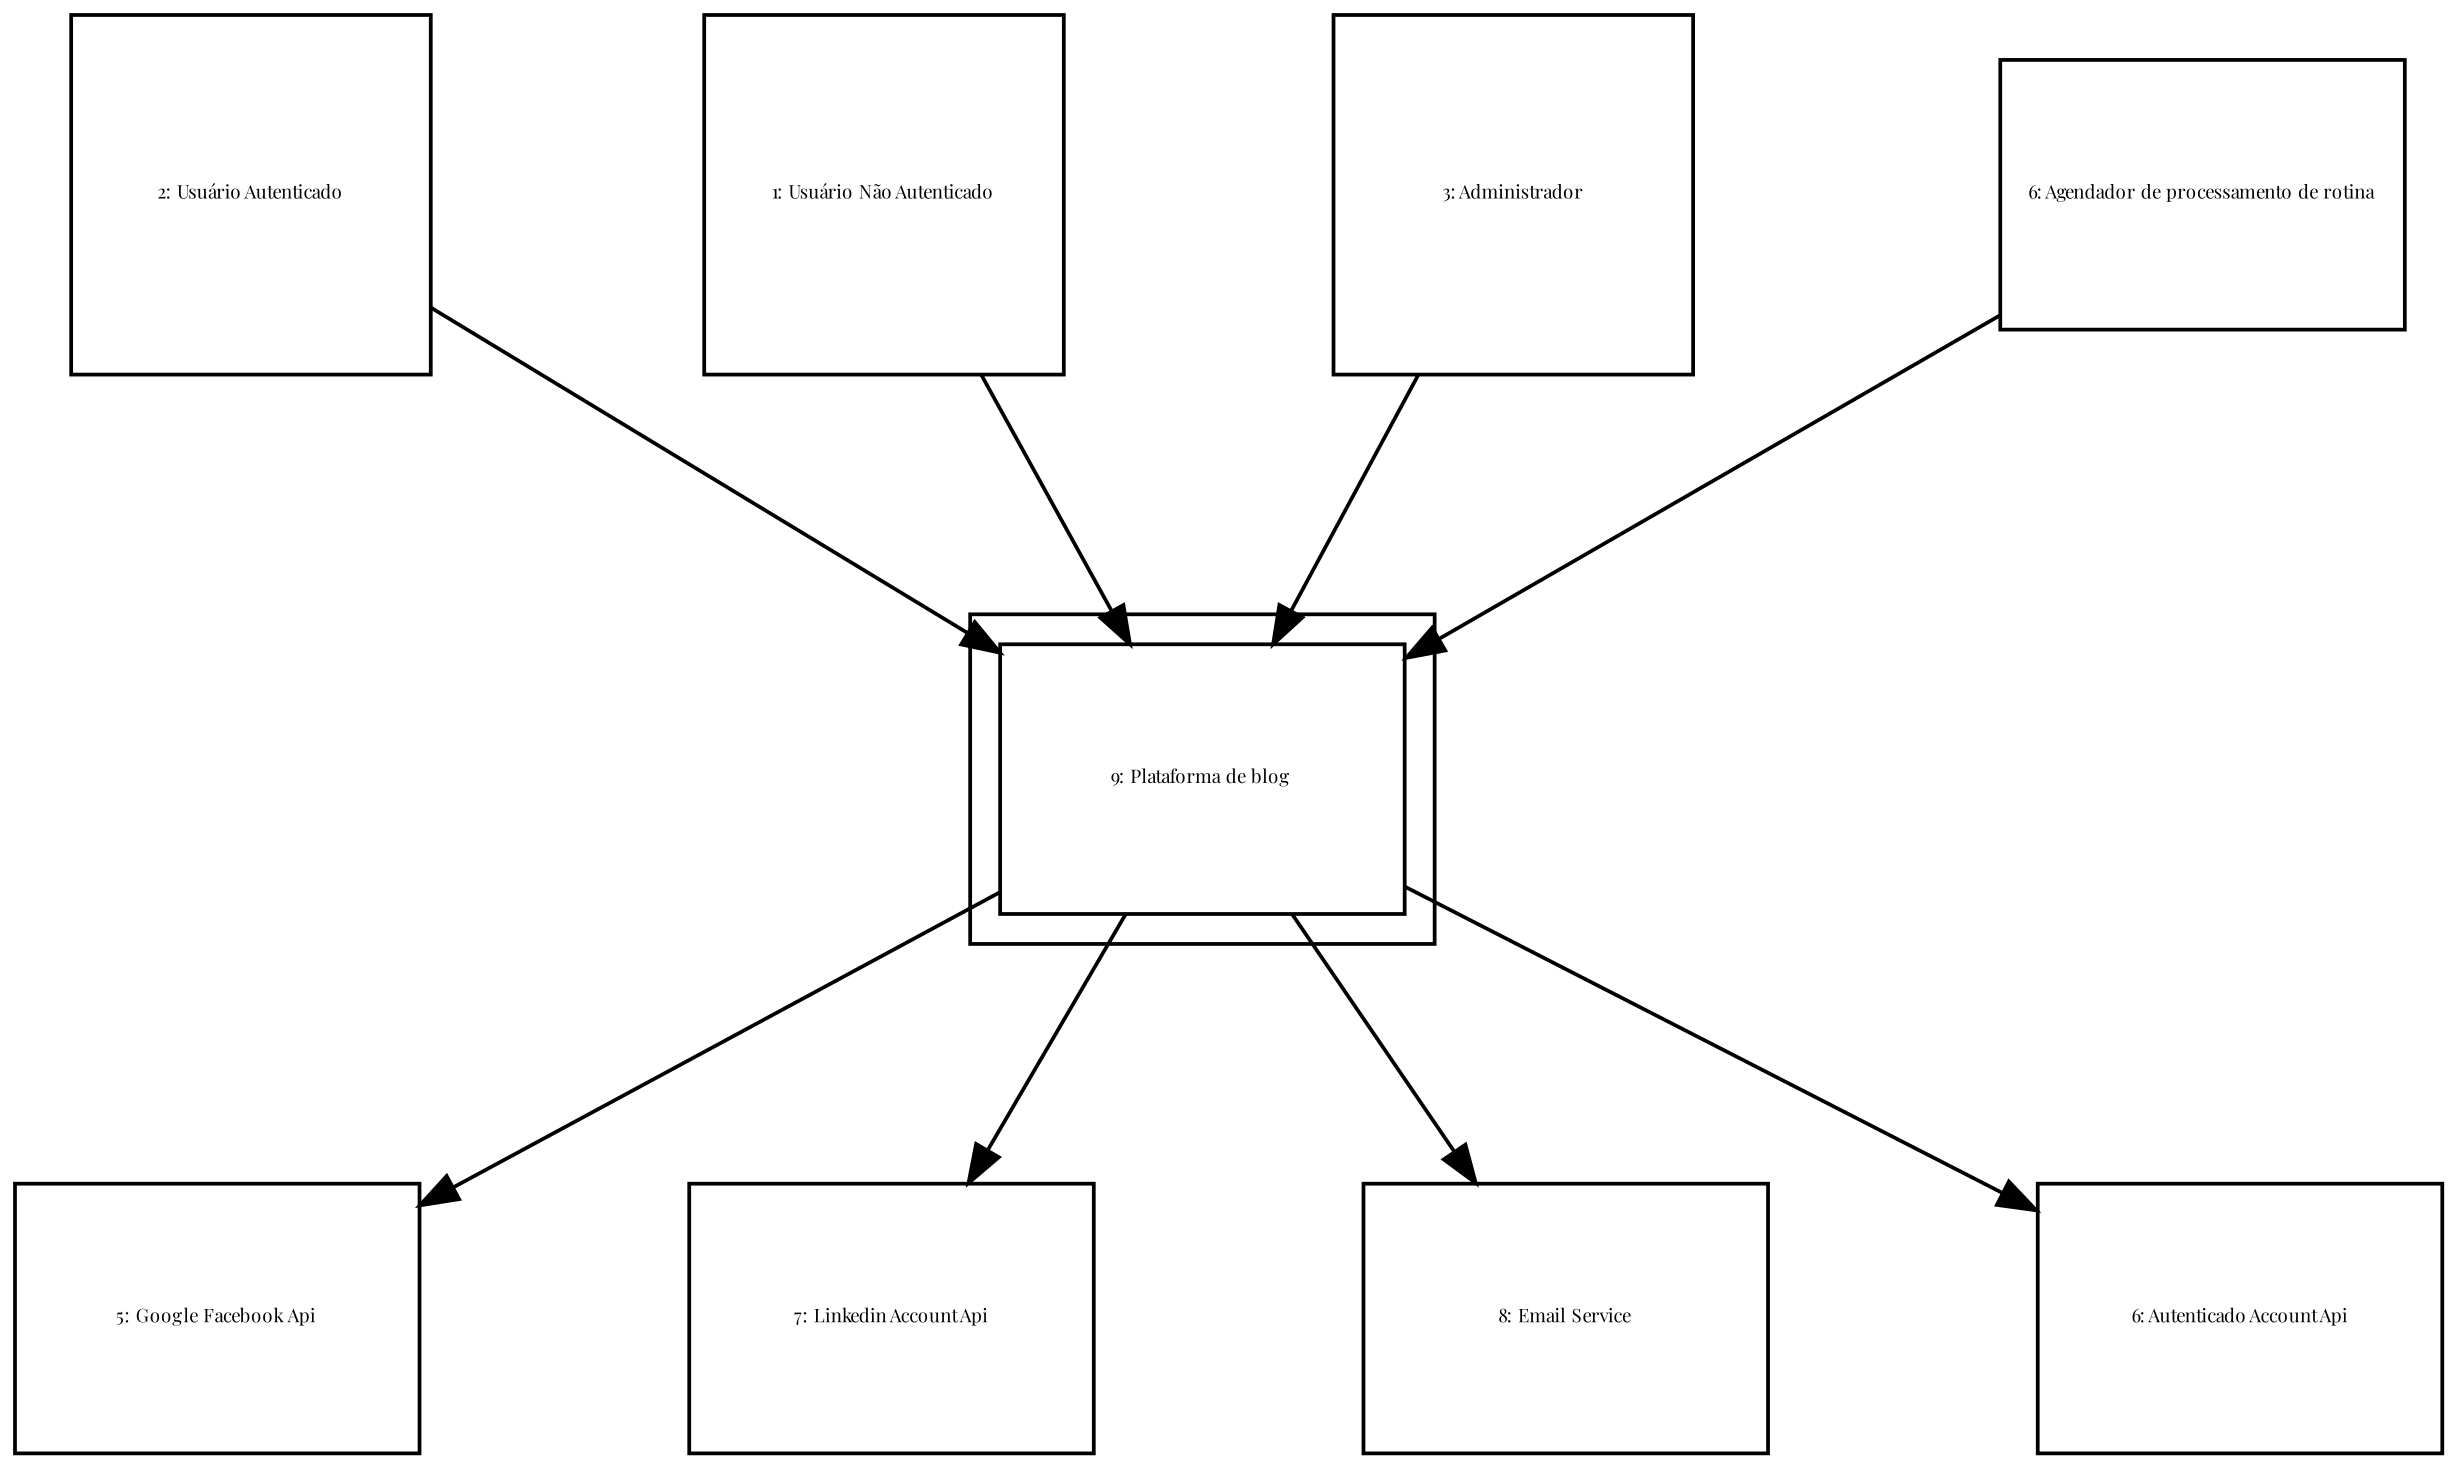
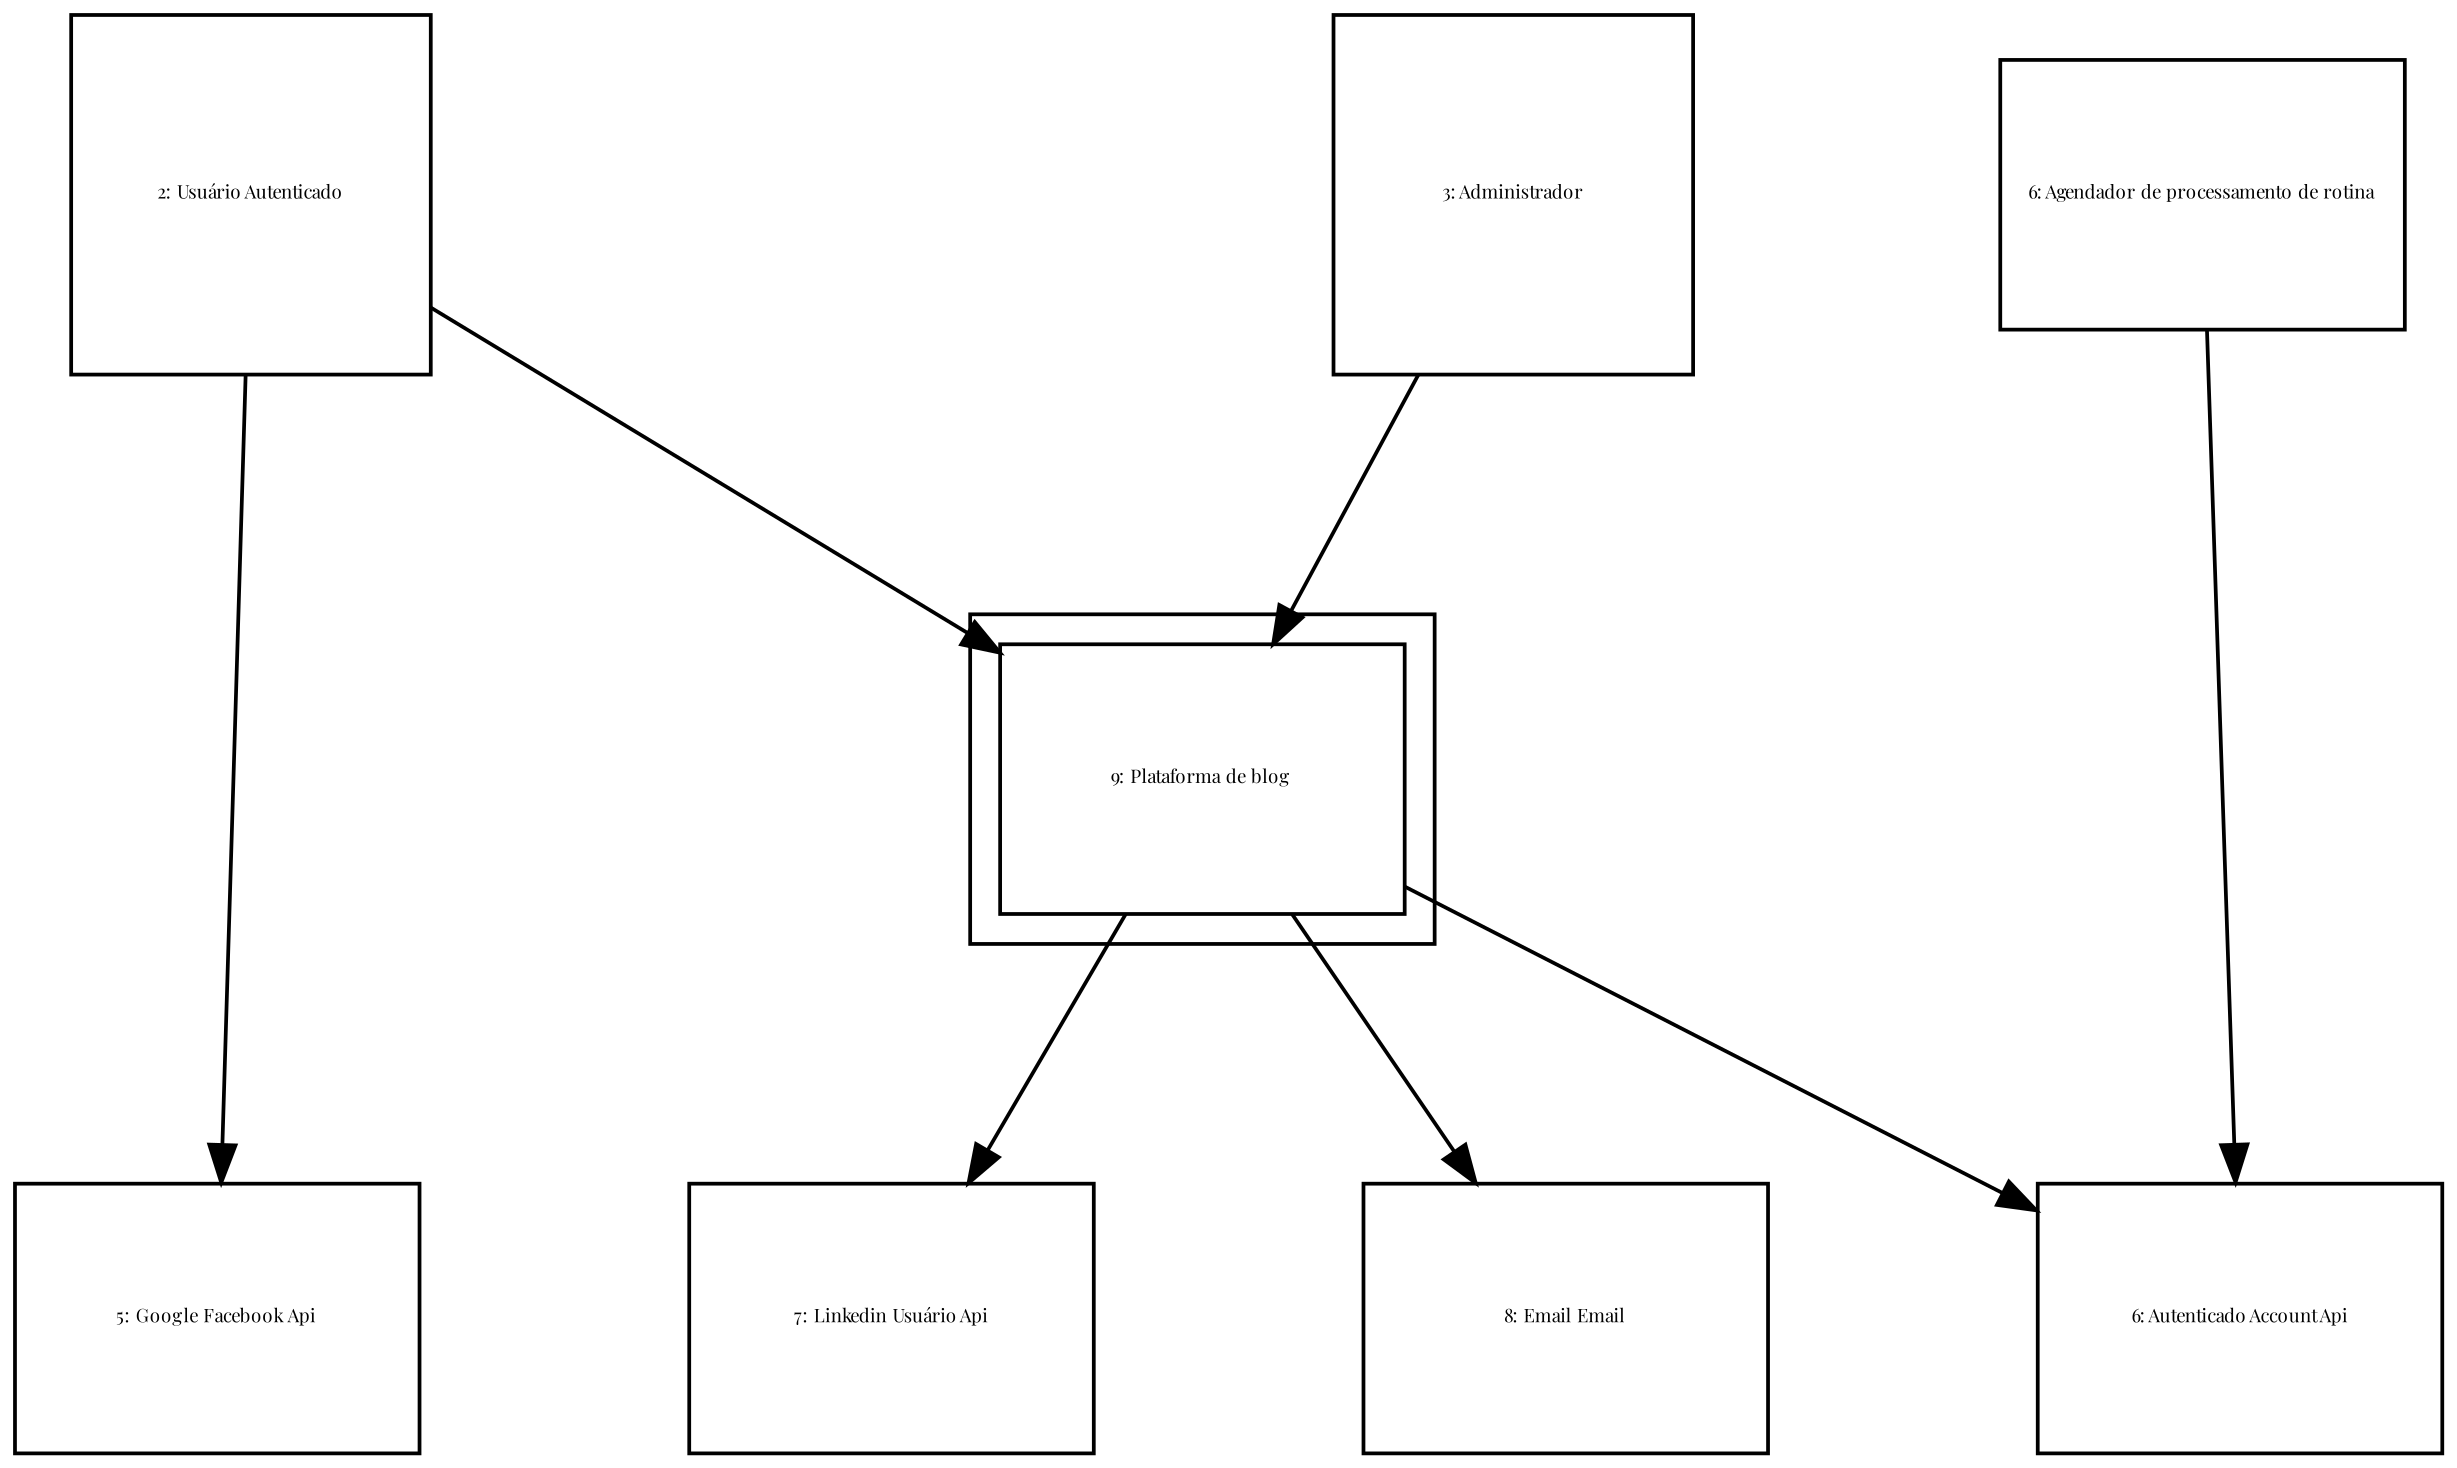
(884, 195) -> none
(1720, 477) -> (2221, 737)
(727, 1040) -> (234, 760)
(892, 1319) -> (892, 1319)
(1566, 1319) -> (1566, 1319)
